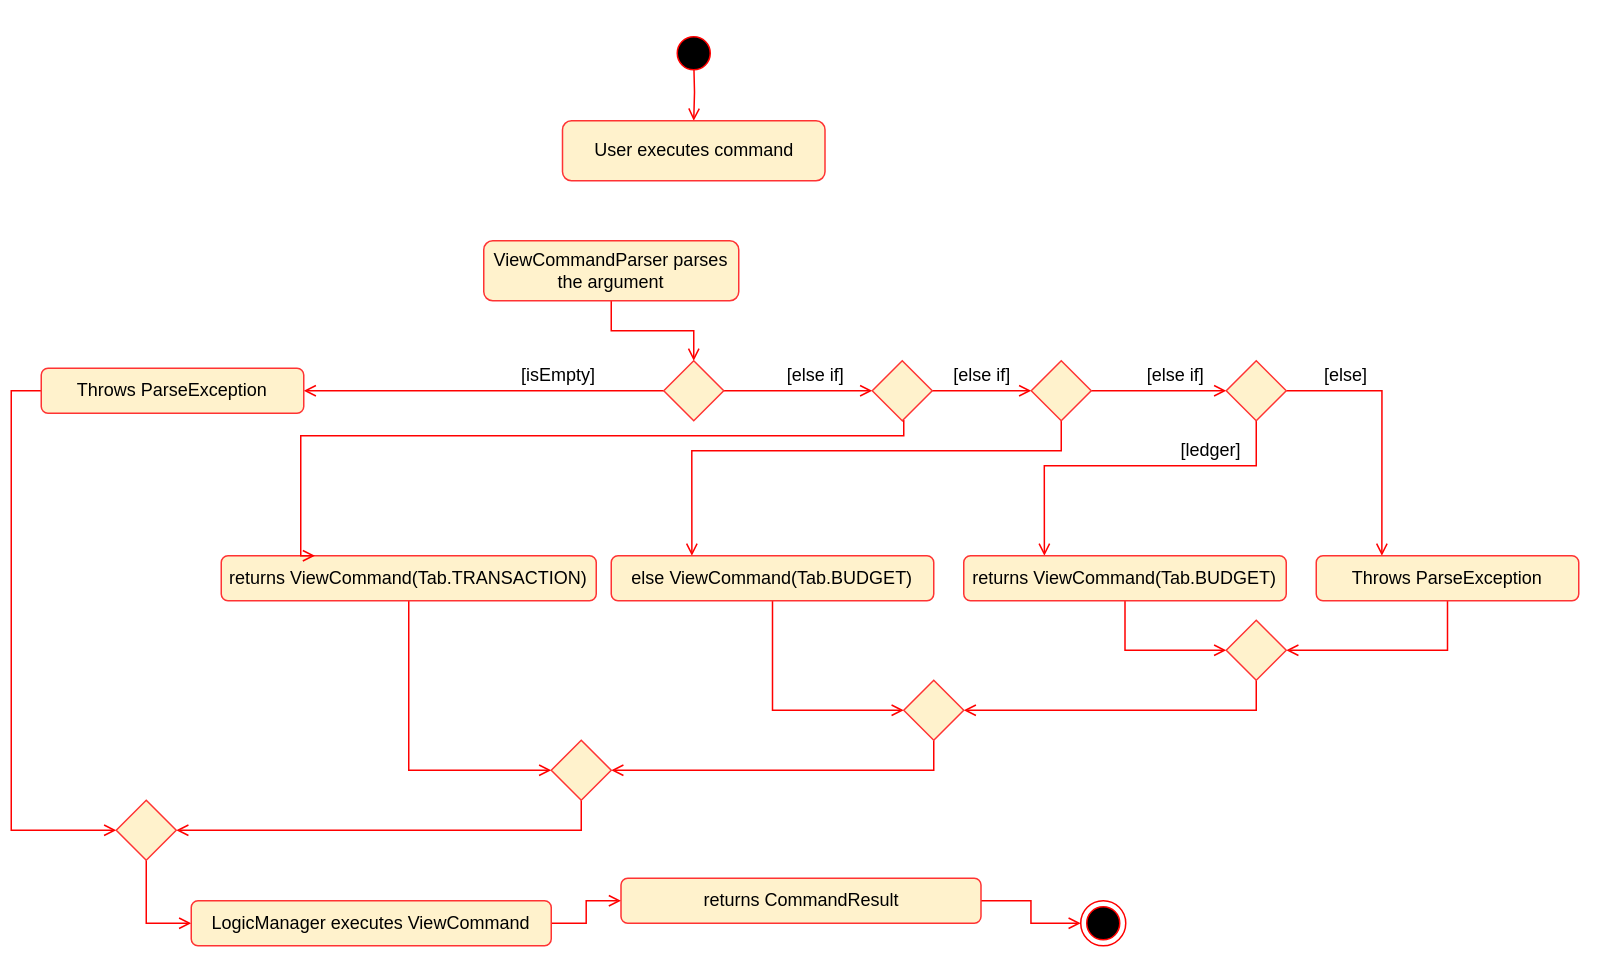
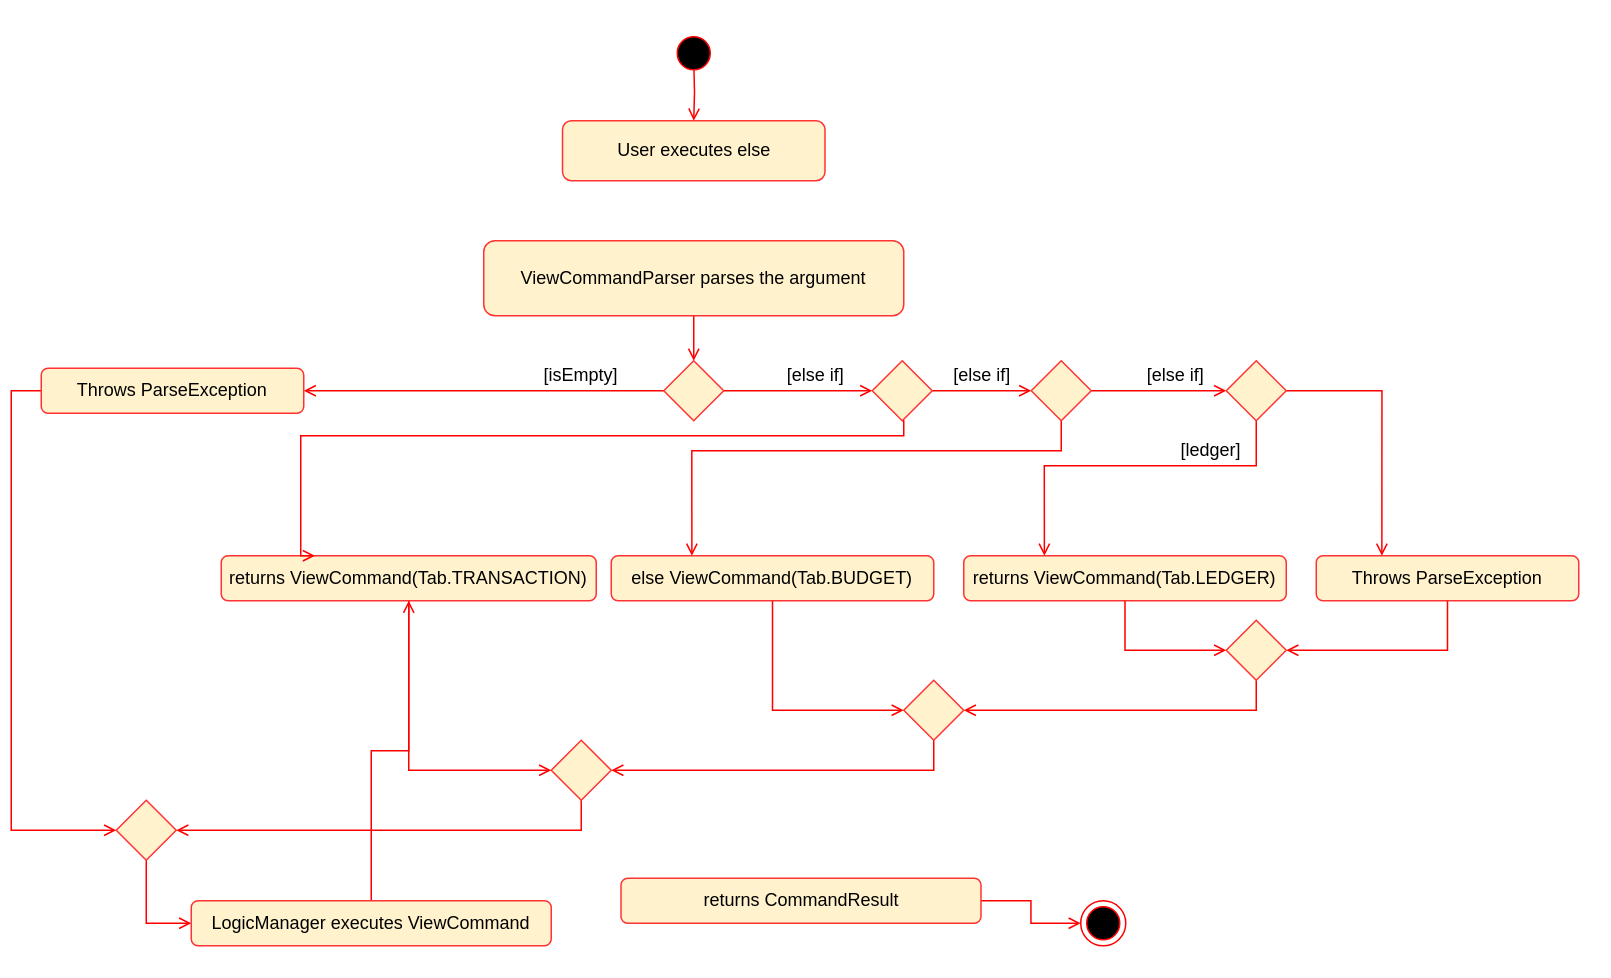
(695, 151) -> (695, 151)
(611, 271) -> (694, 278)
(559, 376) -> (581, 376)
(1346, 376) -> none
(1125, 578) -> (1125, 578)
(586, 914) -> (371, 809)
